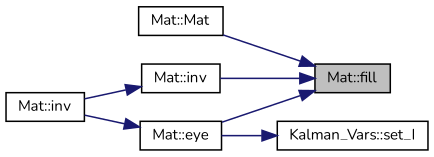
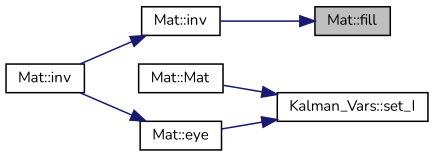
(262, 48) -> (243, 89)
(261, 109) -> none
